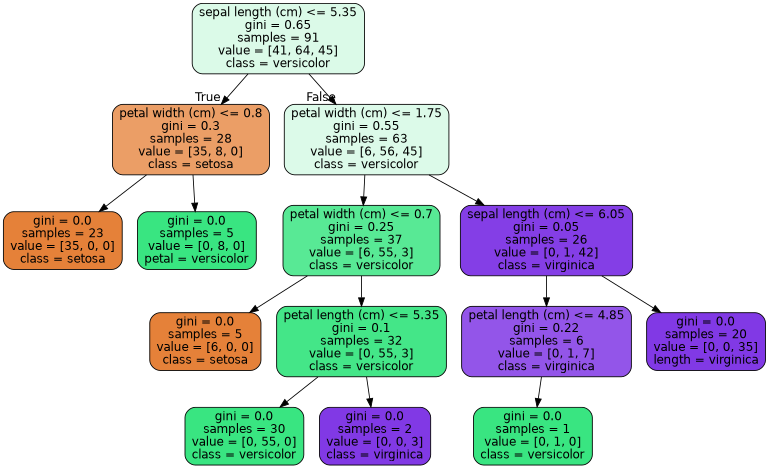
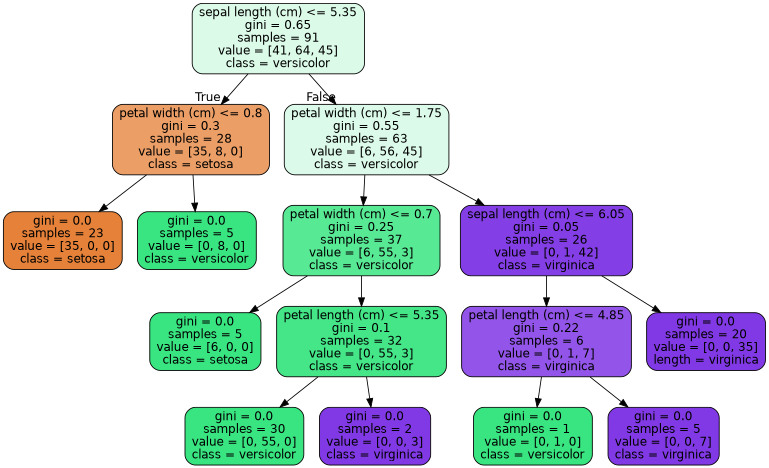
(197, 241) -> (197, 241)
(205, 342) -> (205, 342)
none -> (664, 436)
